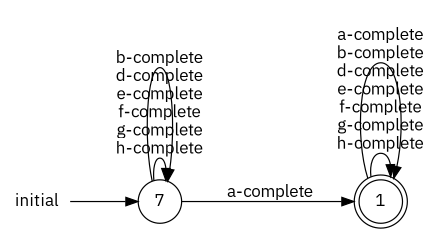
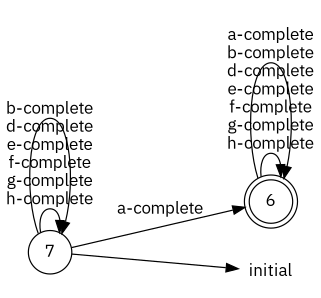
(98, 202) -> (149, 261)
(381, 202) -> (271, 202)
